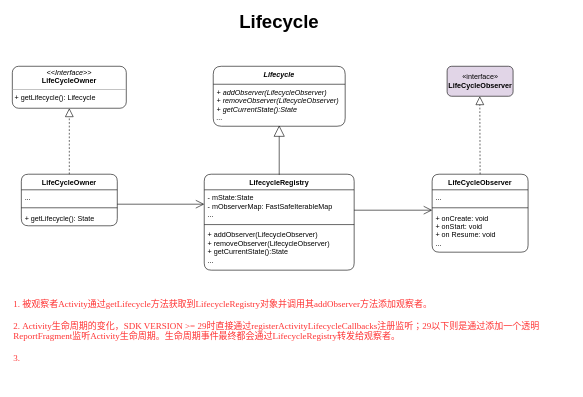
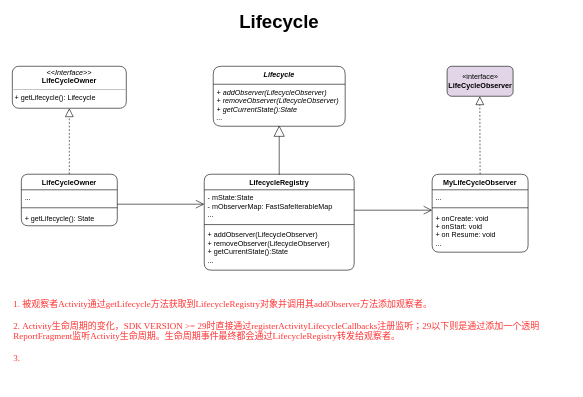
(480, 182) -> (480, 182)
